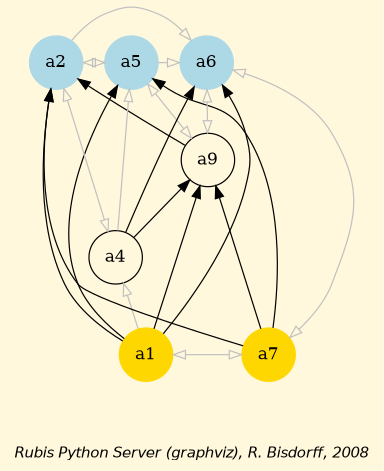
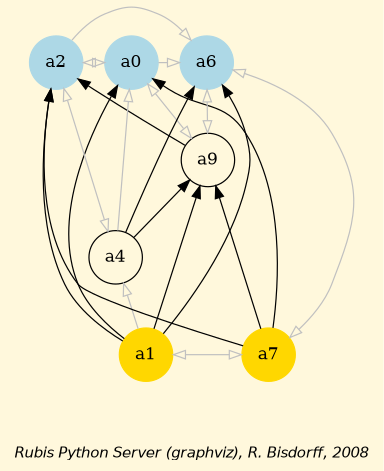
(131, 63) -> (131, 63)
